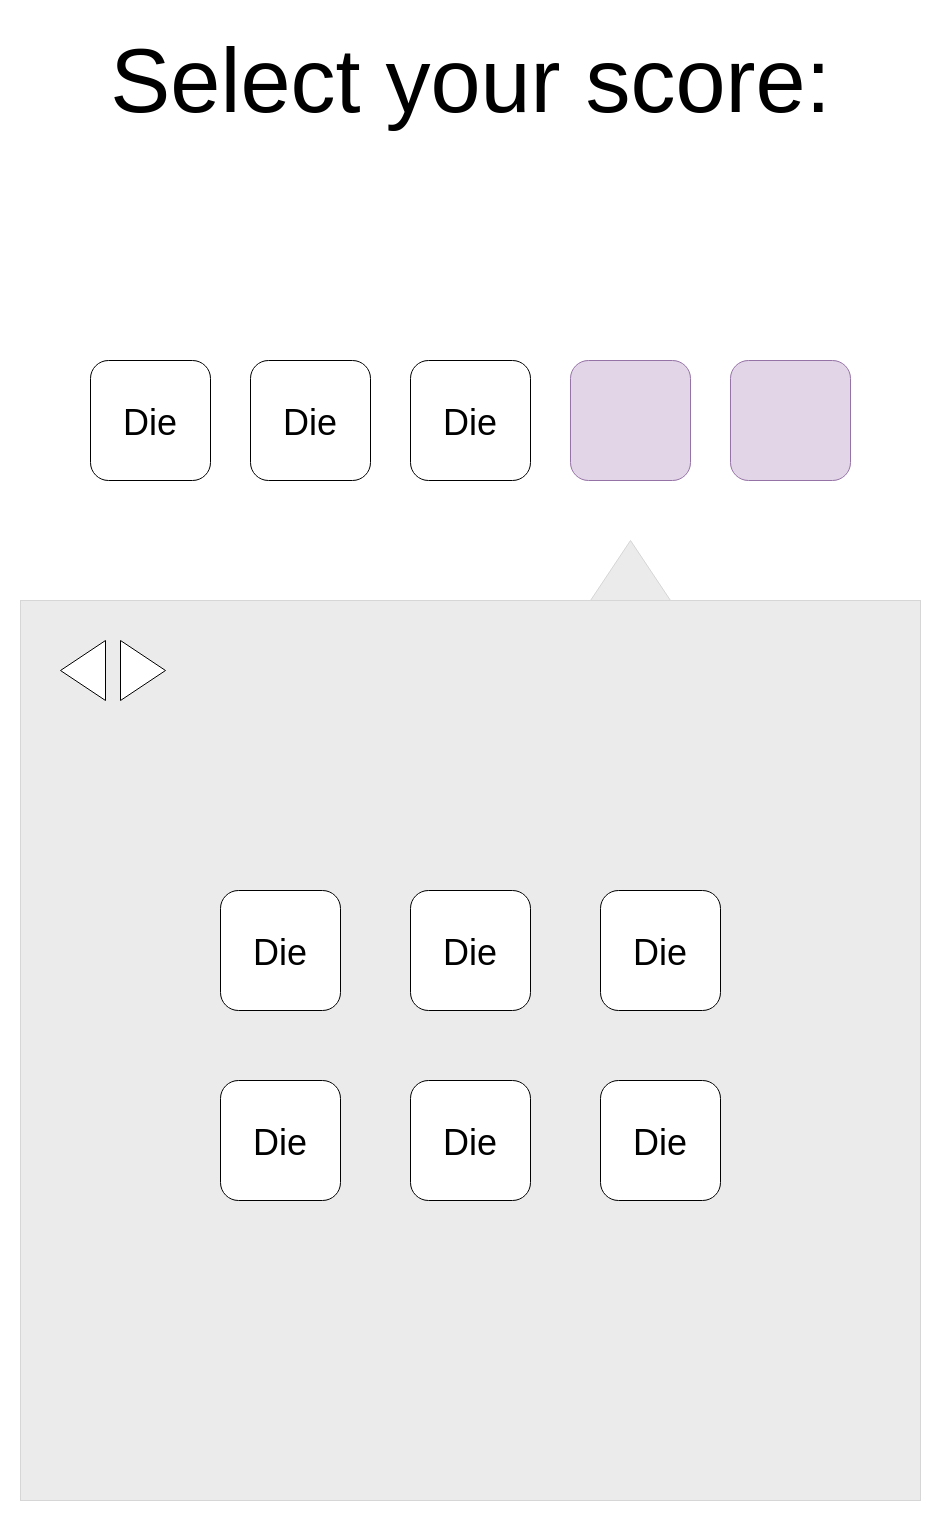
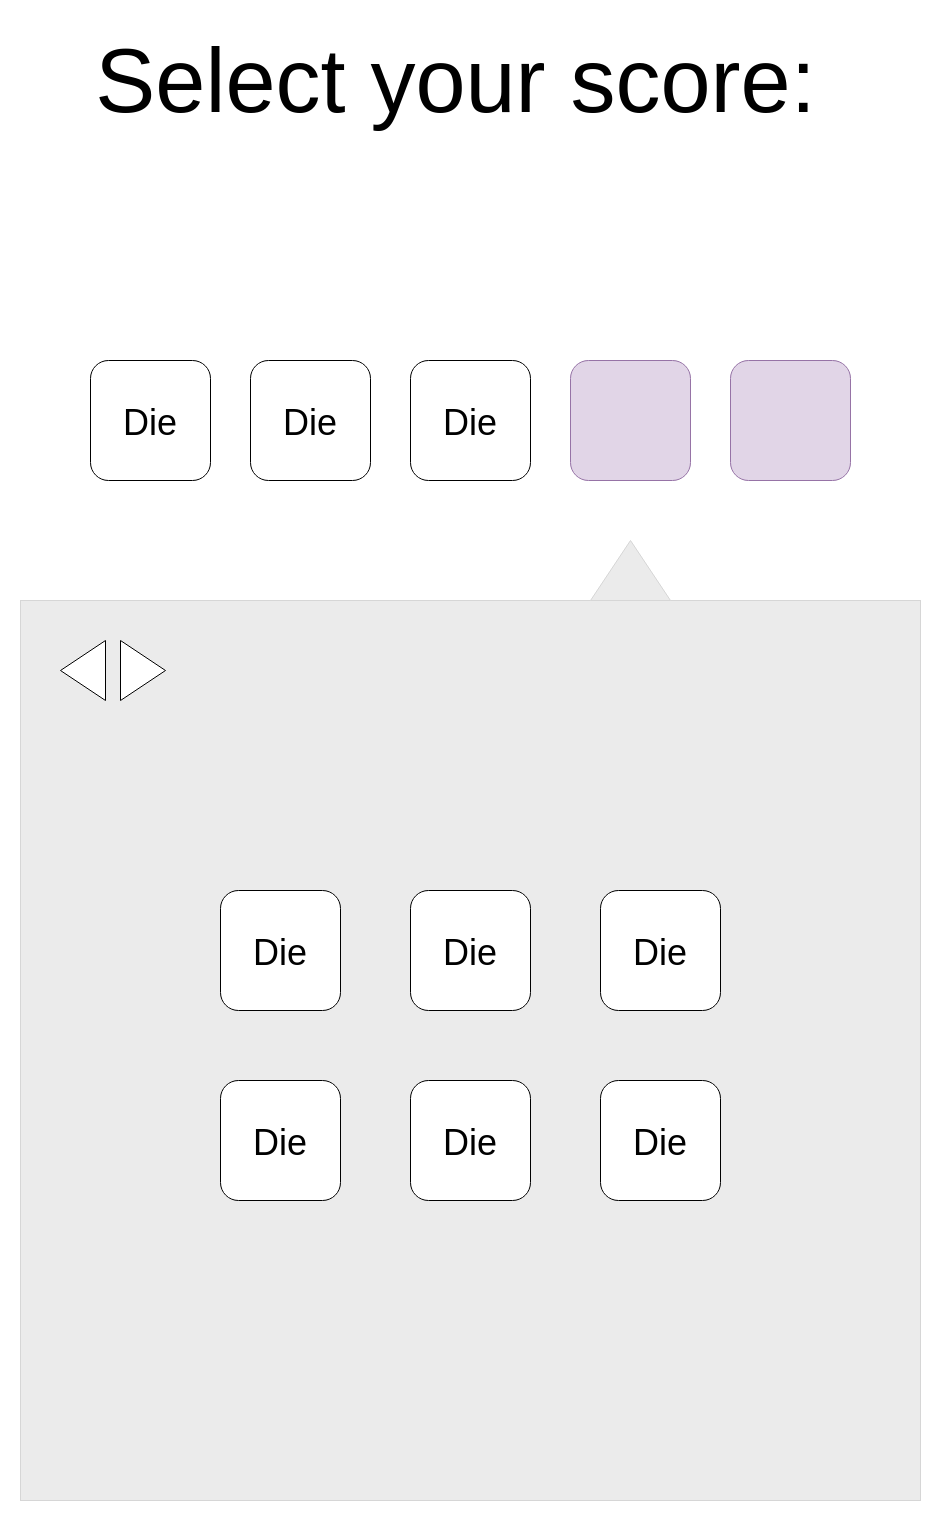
(471, 81) -> (456, 81)
